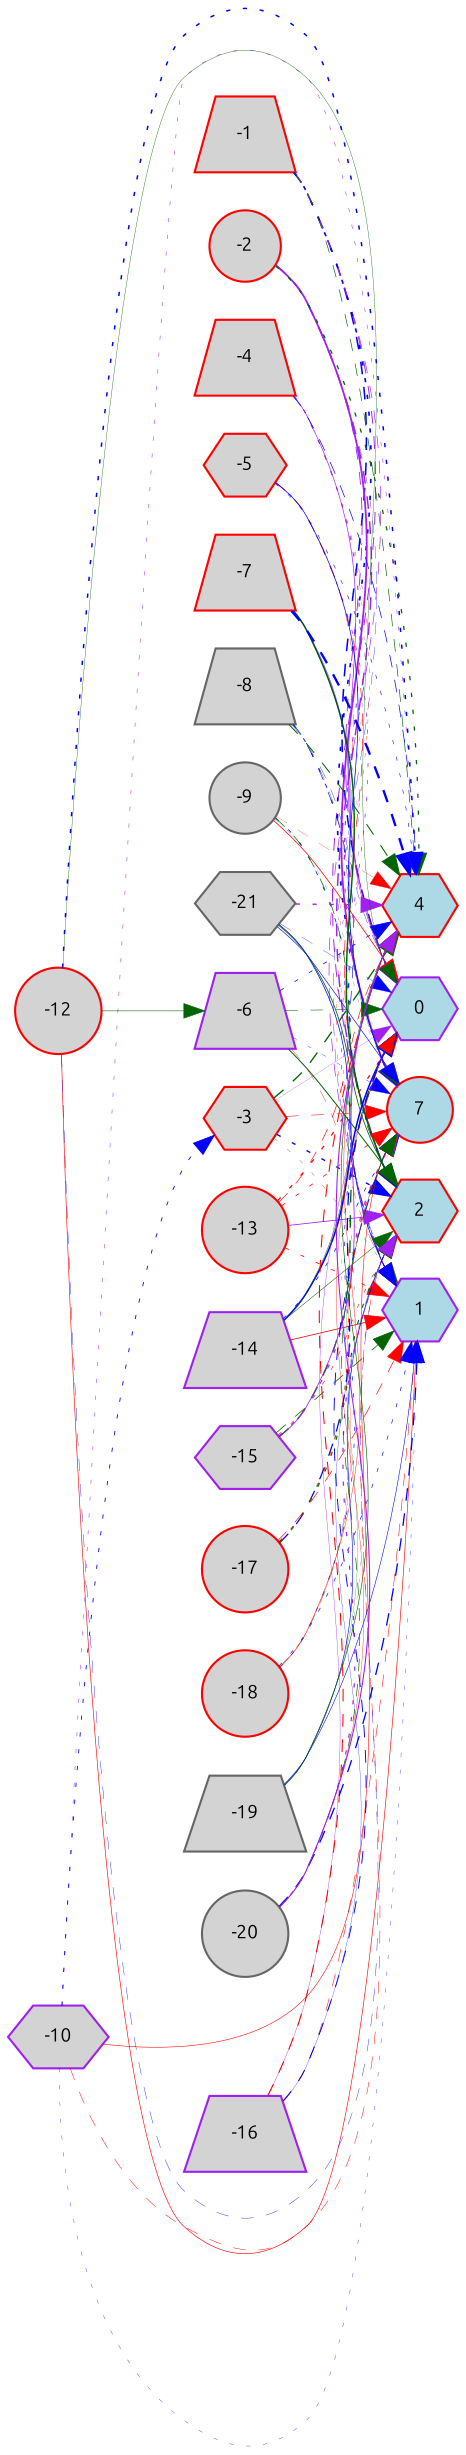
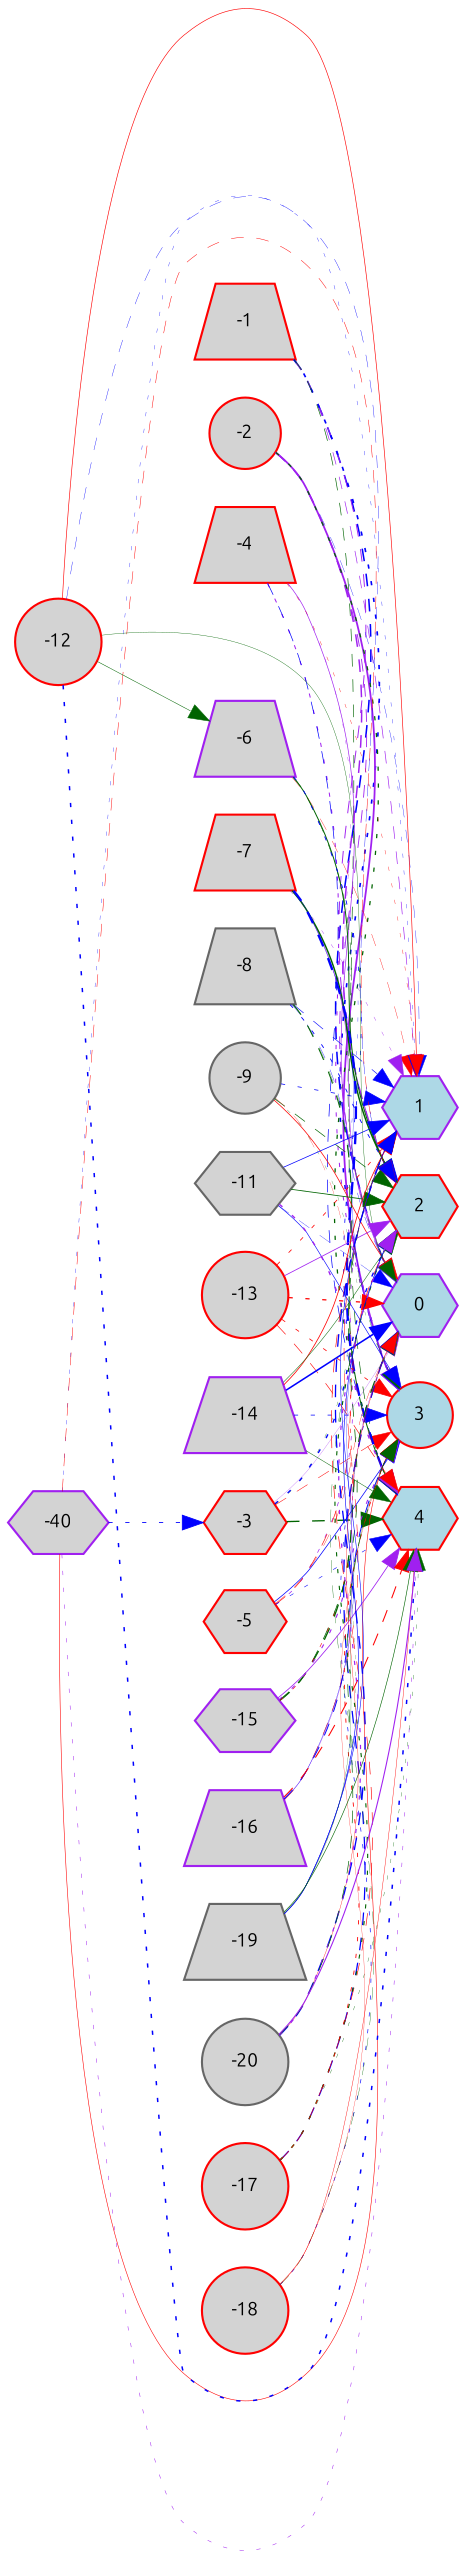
(245, 903) -> (245, 1183)
(420, 1110) -> (420, 1415)
(381, 1459) -> none
(58, 2037) -> (58, 1523)
